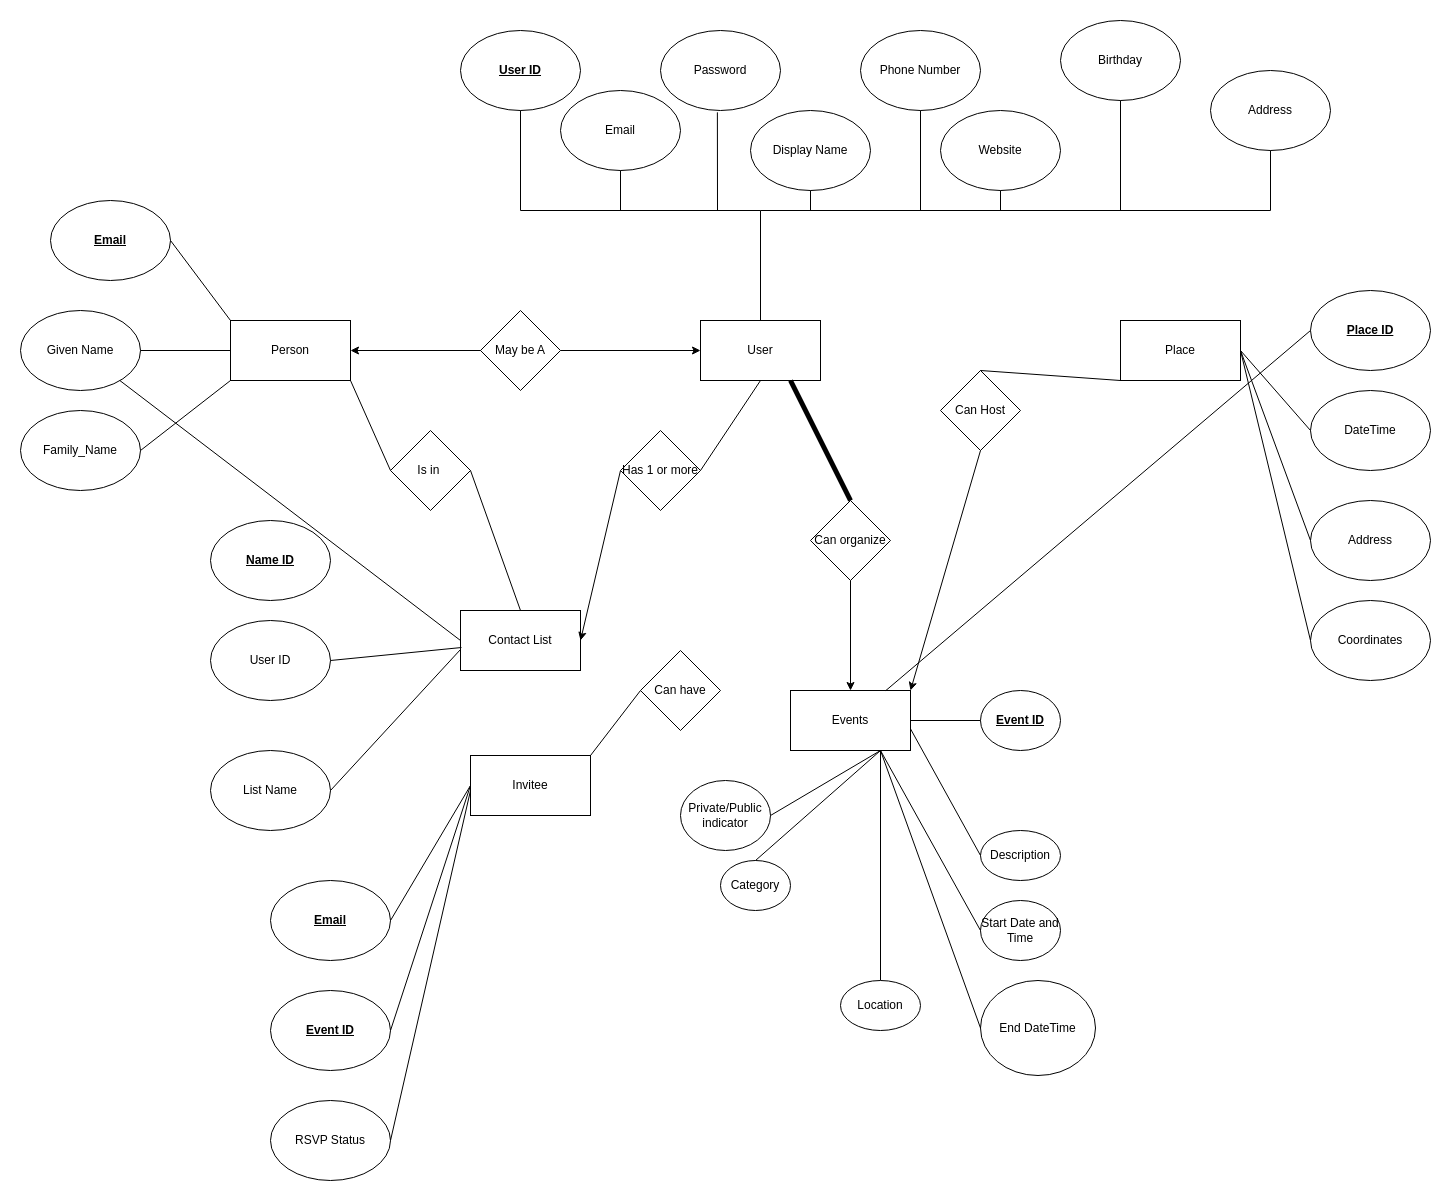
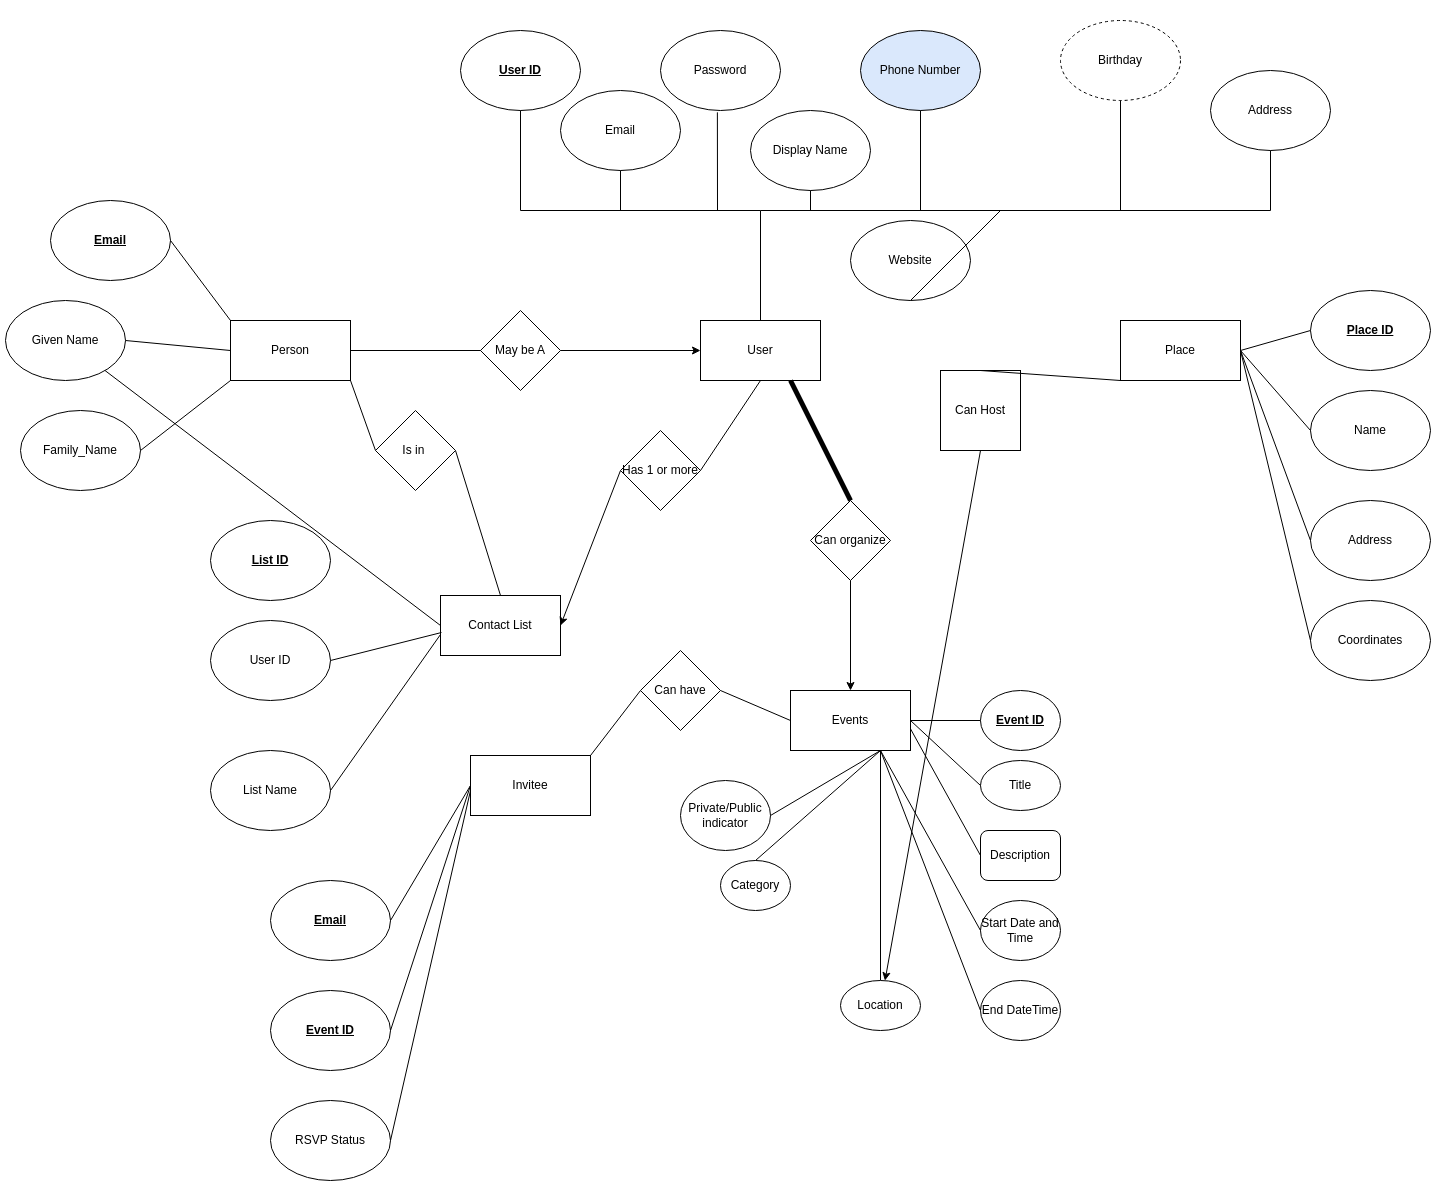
(1121, 61) -> (1121, 61)
(921, 71) -> (921, 71)
(1001, 151) -> (911, 261)
(81, 351) -> (66, 341)
(358, 351) -> (356, 351)
(981, 411) -> (981, 411)
(1371, 431) -> (1371, 431)
(431, 471) -> (416, 451)
(1098, 511) -> (1277, 340)
(271, 561) -> (271, 561)
(947, 567) -> (946, 641)
(521, 641) -> (501, 626)
none -> (756, 706)
none -> (946, 753)
none -> (1021, 786)
(1021, 856) -> (1021, 856)
(1038, 1028) -> (1021, 1011)
